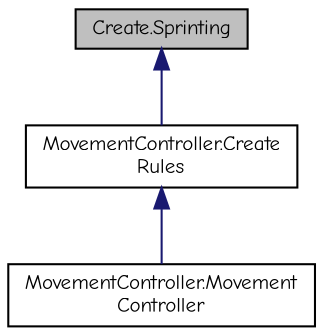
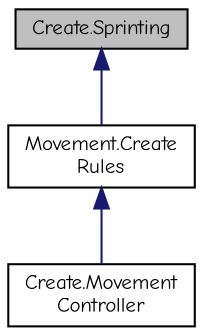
(162, 156) -> (102, 156)
(162, 295) -> (102, 295)
